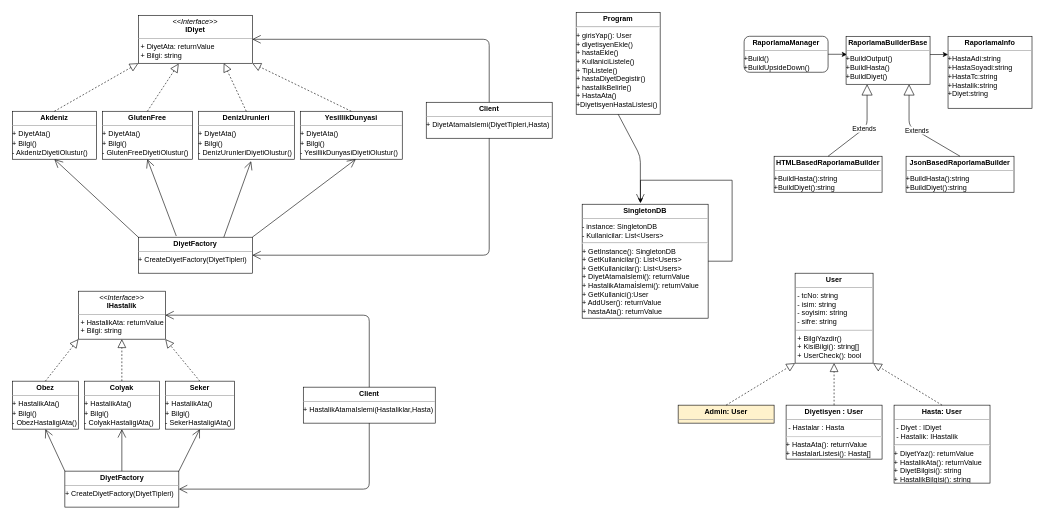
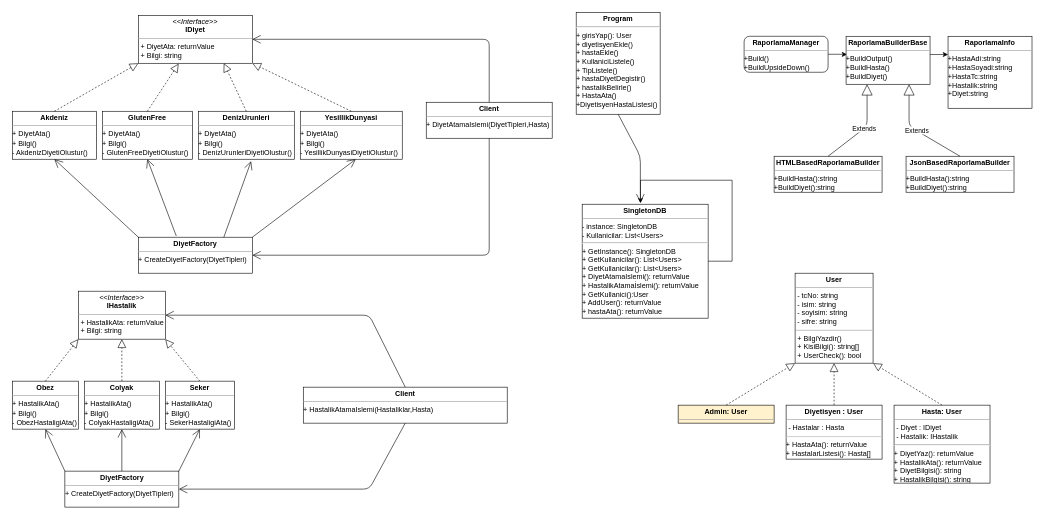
(369, 405) -> (405, 405)
